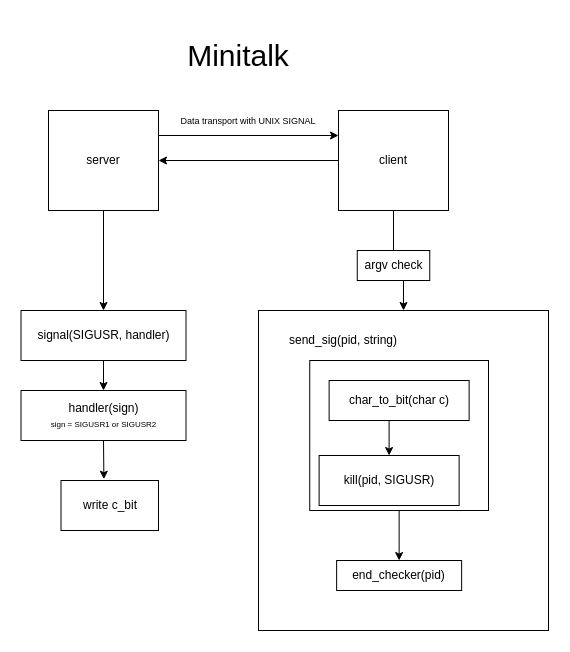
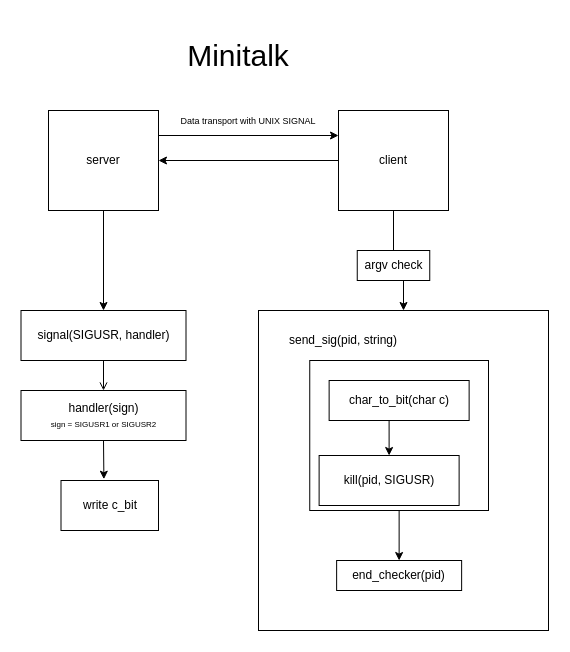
(104, 382) -> (104, 383)
